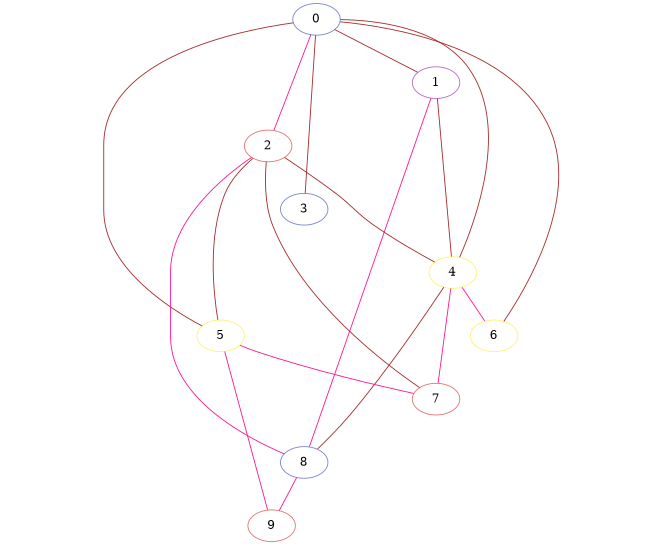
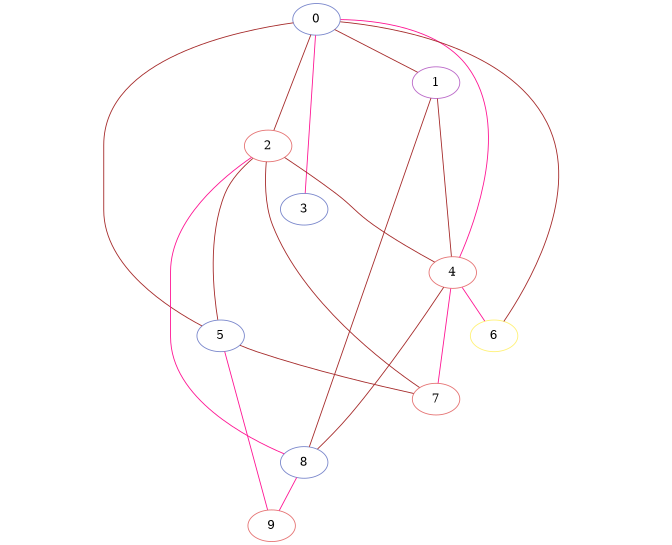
(292, 82) -> (292, 82)
(478, 85) -> (478, 85)
(310, 114) -> (310, 114)
(370, 272) -> (370, 272)
(453, 273) -> (453, 273)
(221, 336) -> (221, 336)
(326, 372) -> (326, 372)
